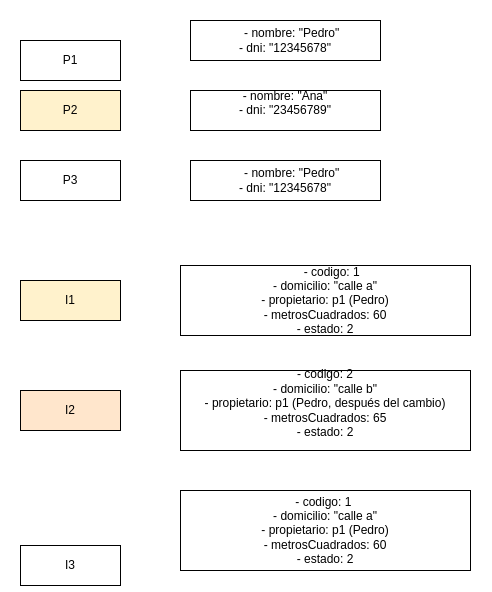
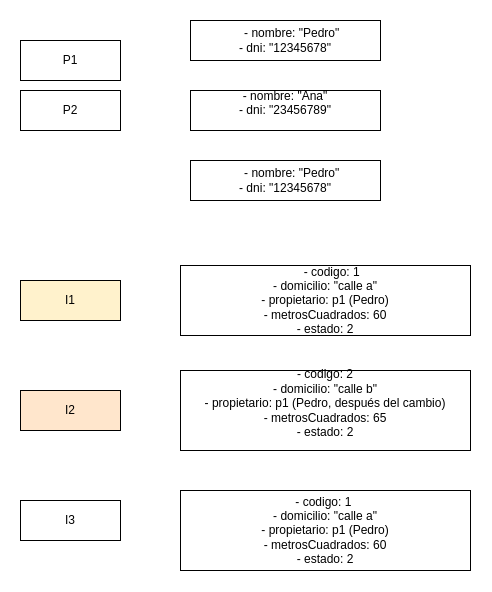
(71, 111) -> (71, 111)
(71, 181) -> none
(71, 566) -> (71, 521)
